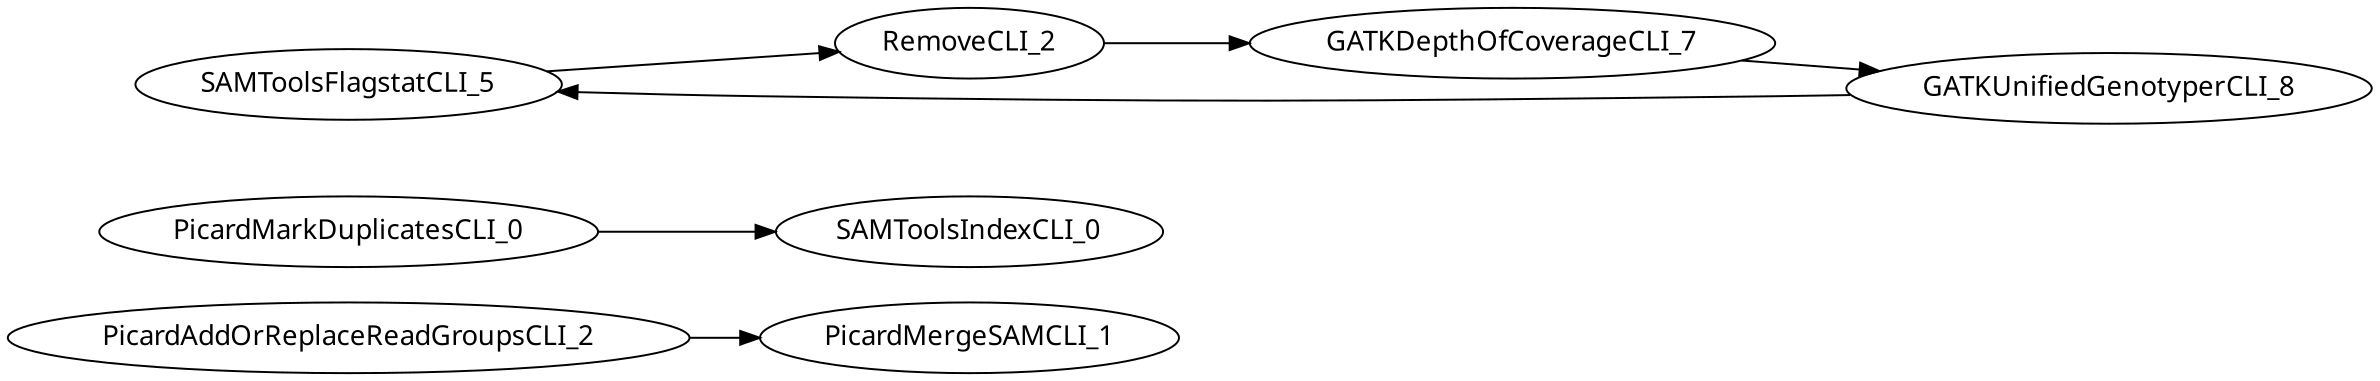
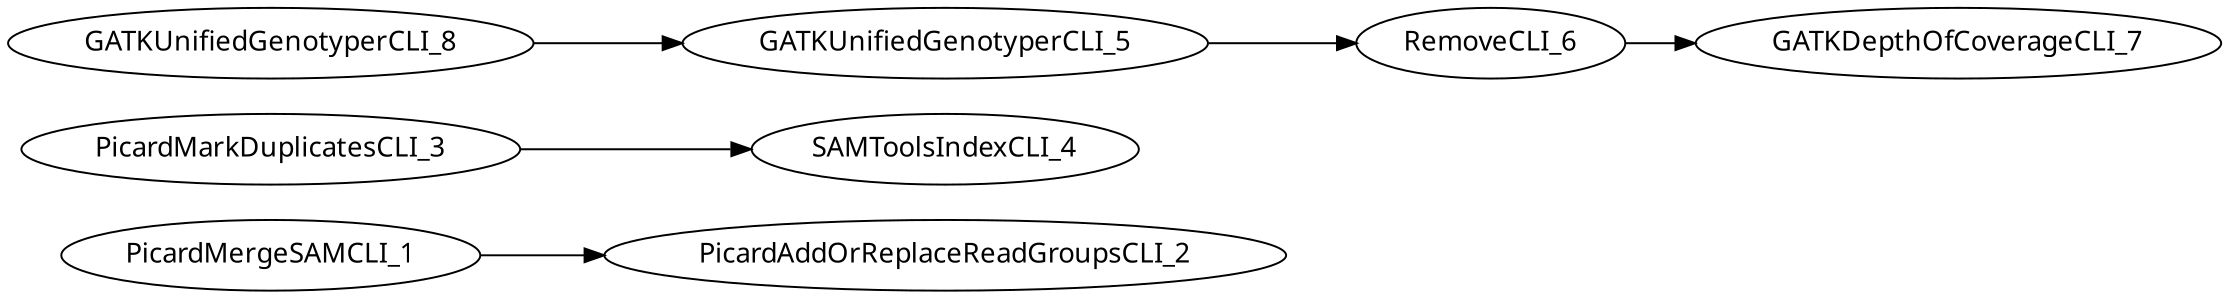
(969, 43) -> (1491, 43)
(1801, 65) -> none
(349, 84) -> (945, 43)
(349, 232) -> (271, 149)
(969, 232) -> (945, 149)
(715, 338) -> (532, 255)
